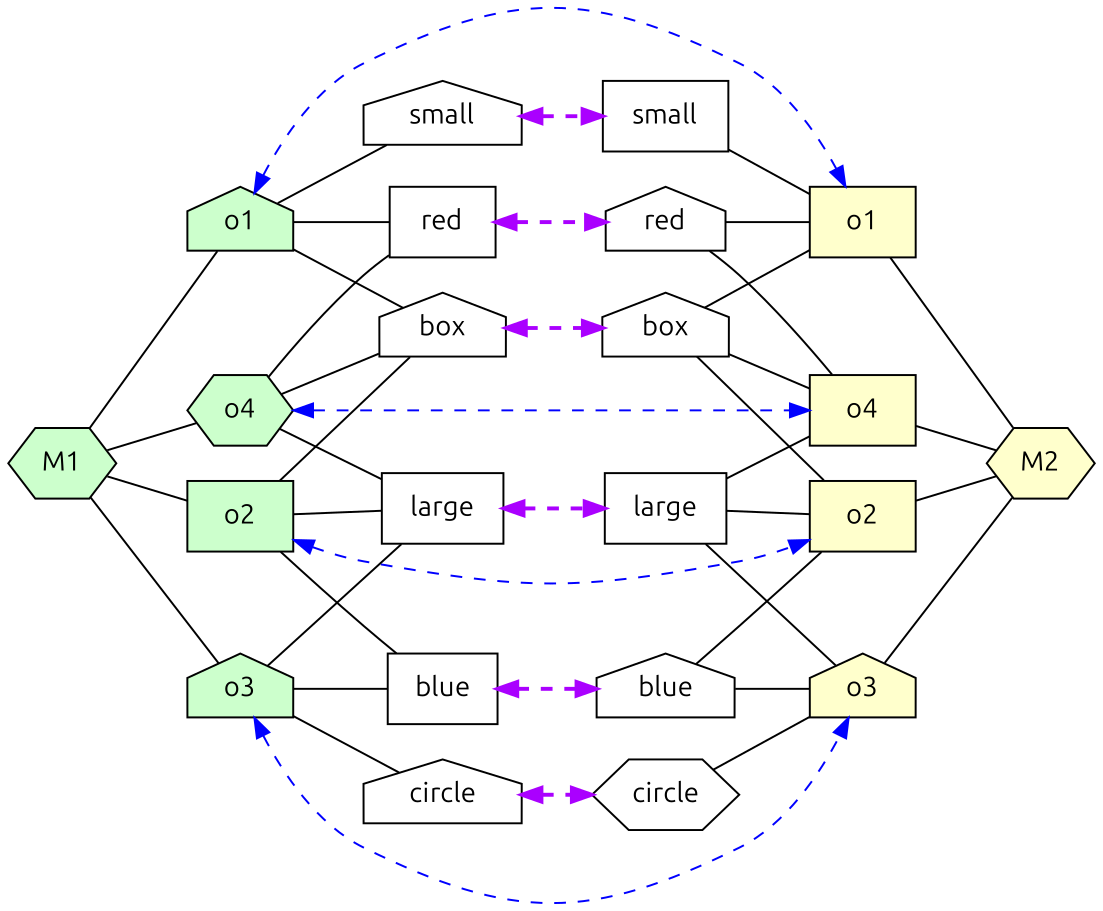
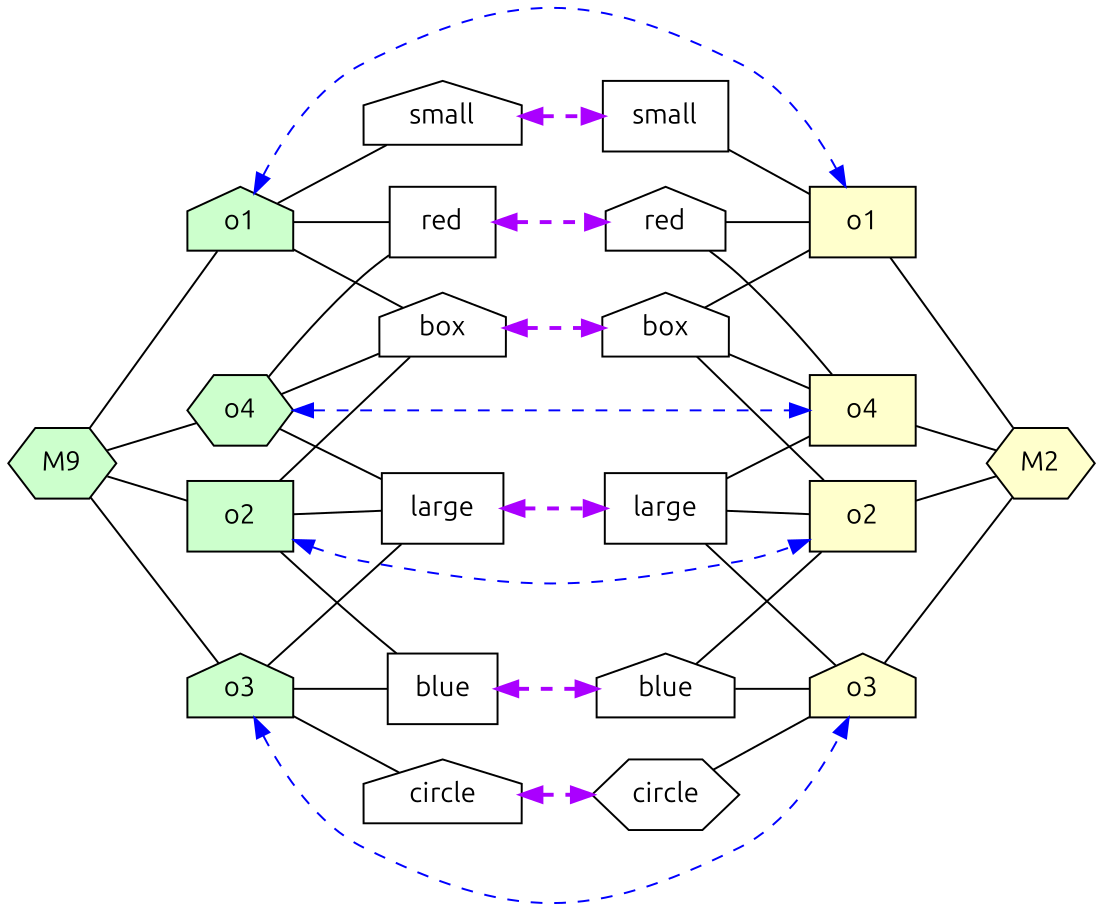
(62, 463) -> (62, 463)
